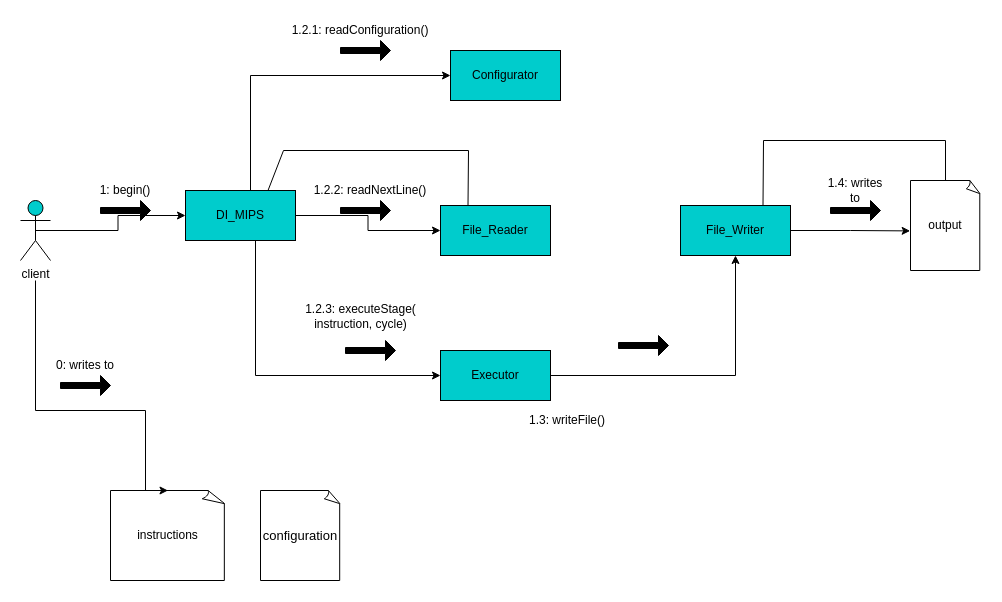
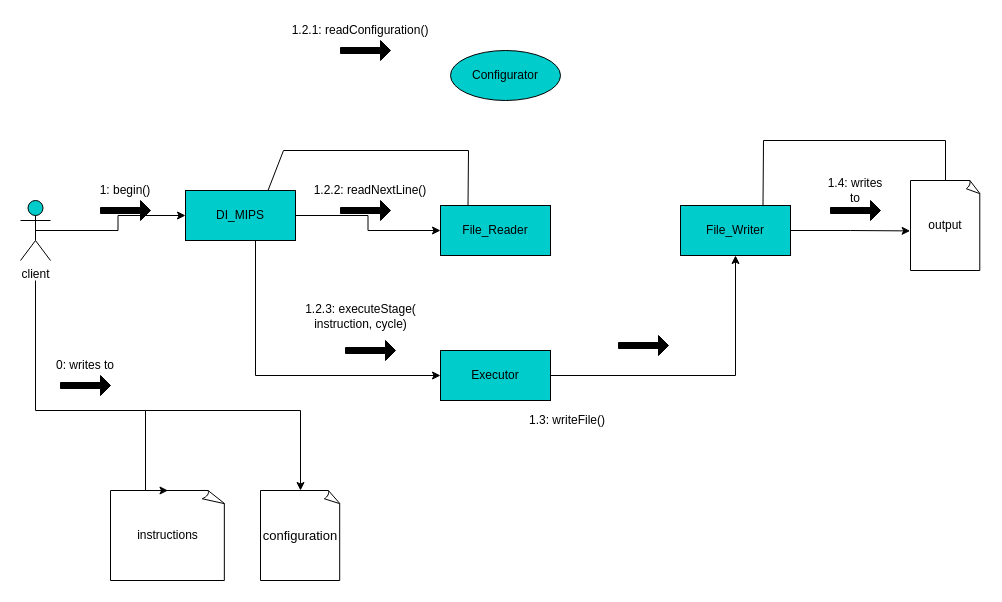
(290, 76) -> none
(506, 76) -> (506, 76)
none -> (261, 411)
